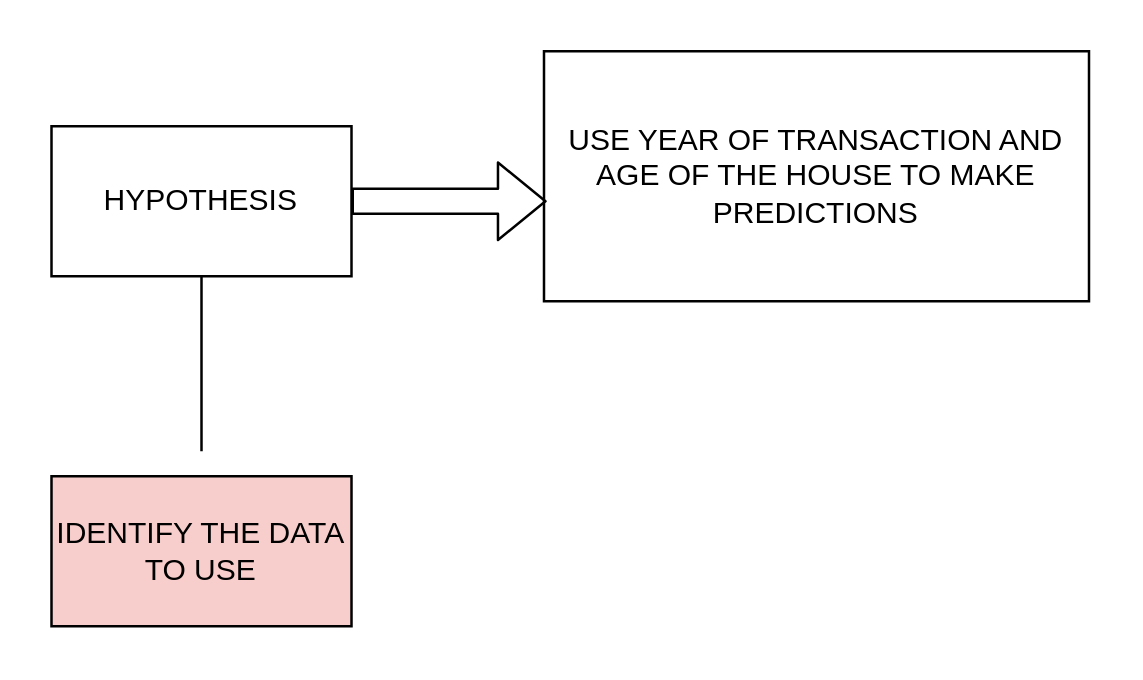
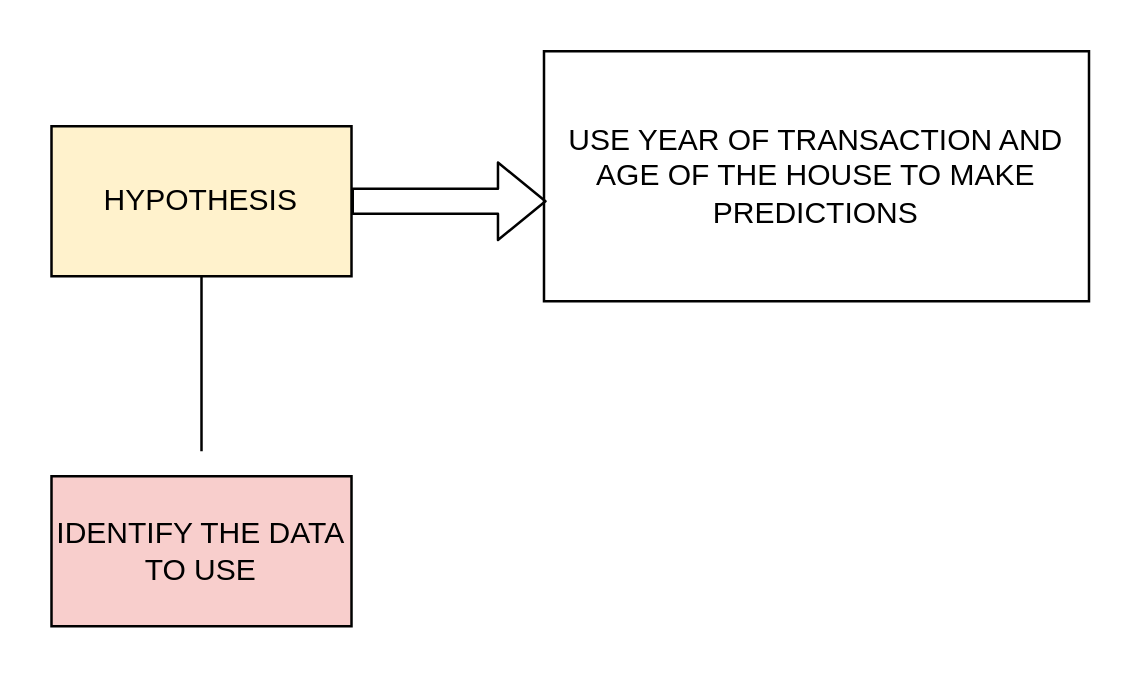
(201, 201) -> (201, 201)
